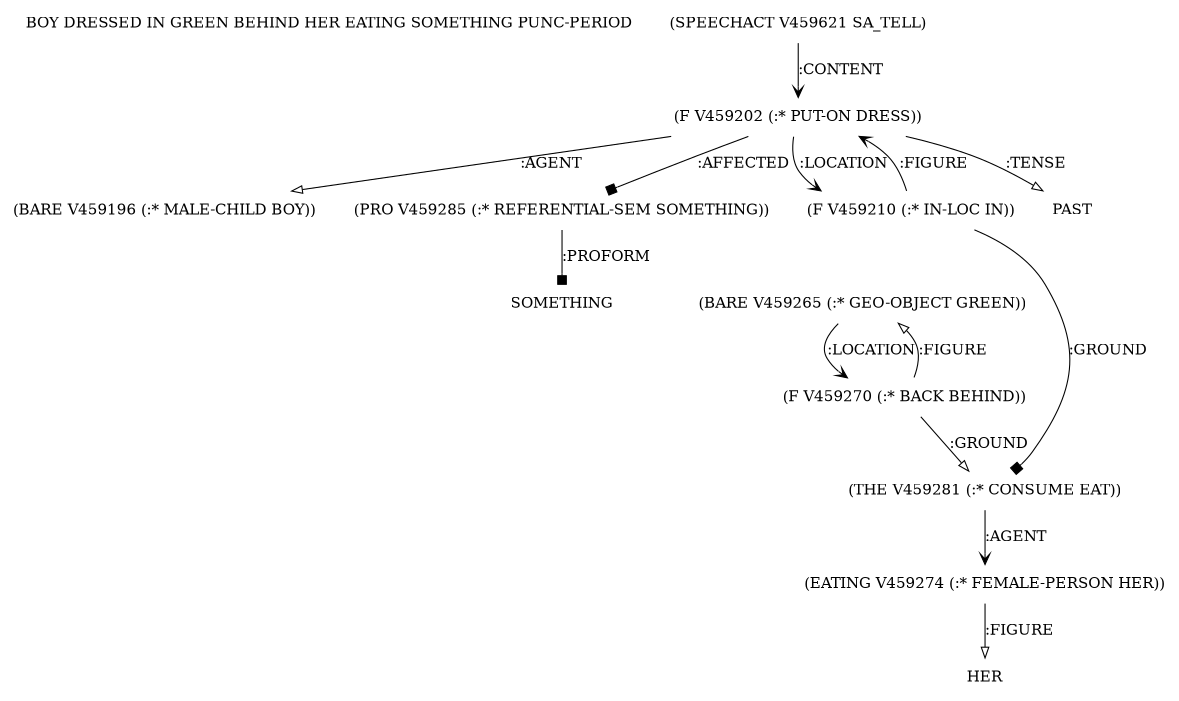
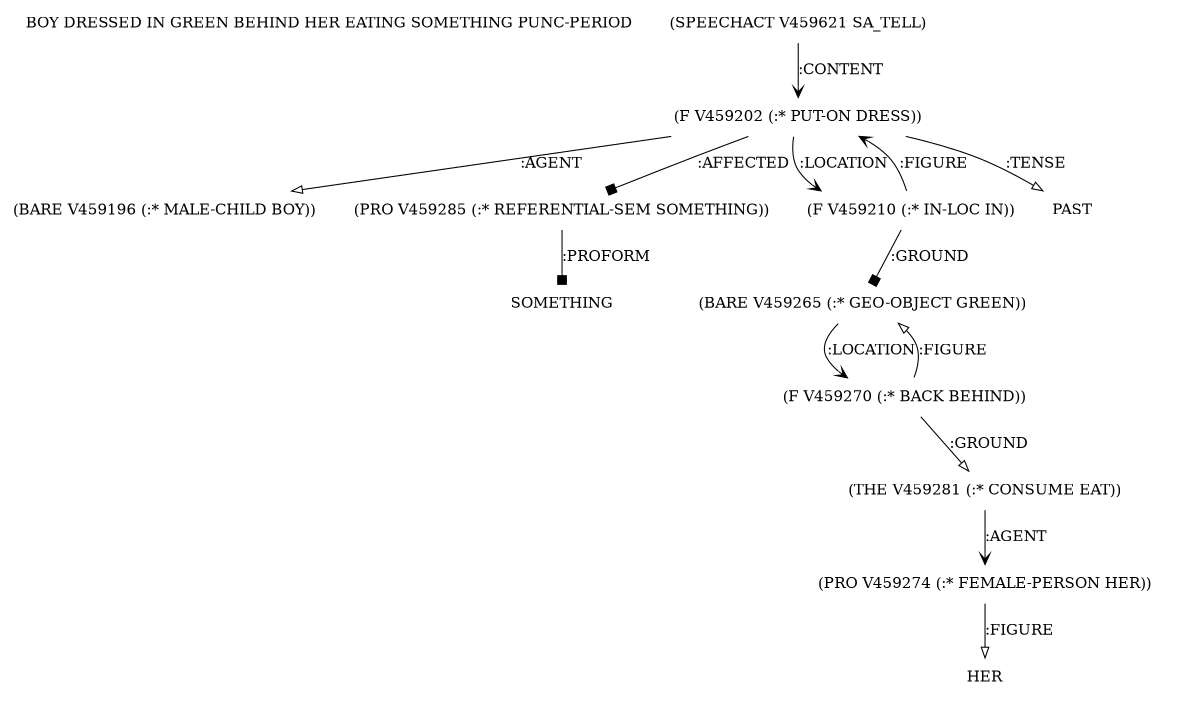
(1066, 333) -> (889, 252)
(985, 584) -> (985, 584)
